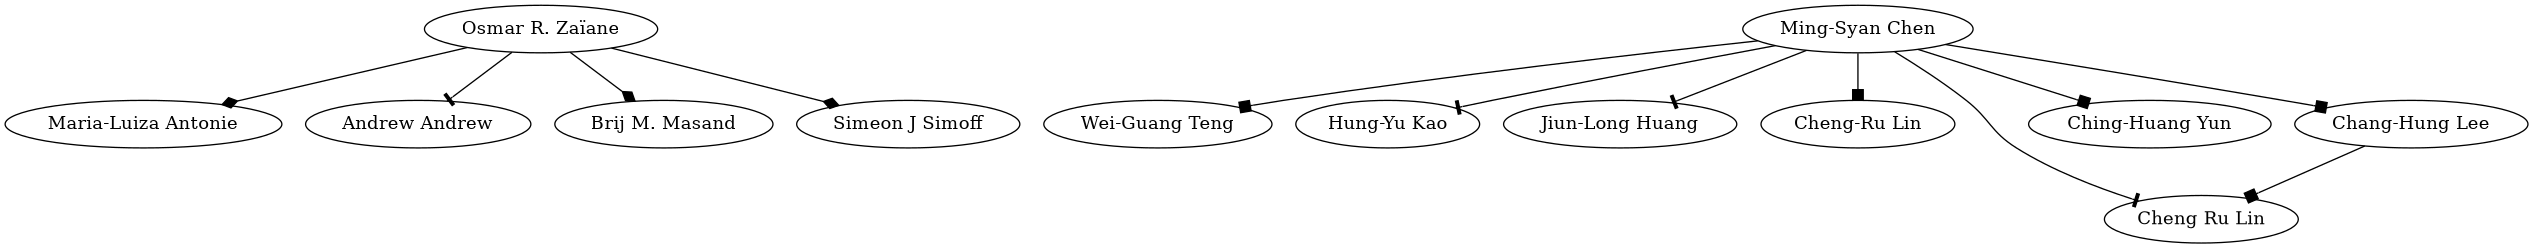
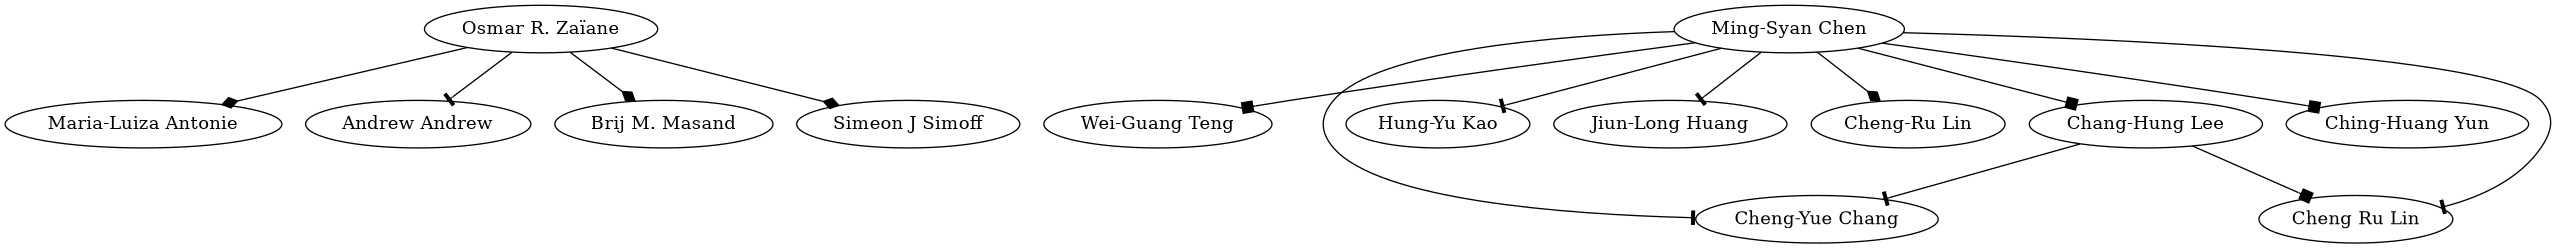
(1858, 70) -> (1842, 72)
none -> (1817, 219)
